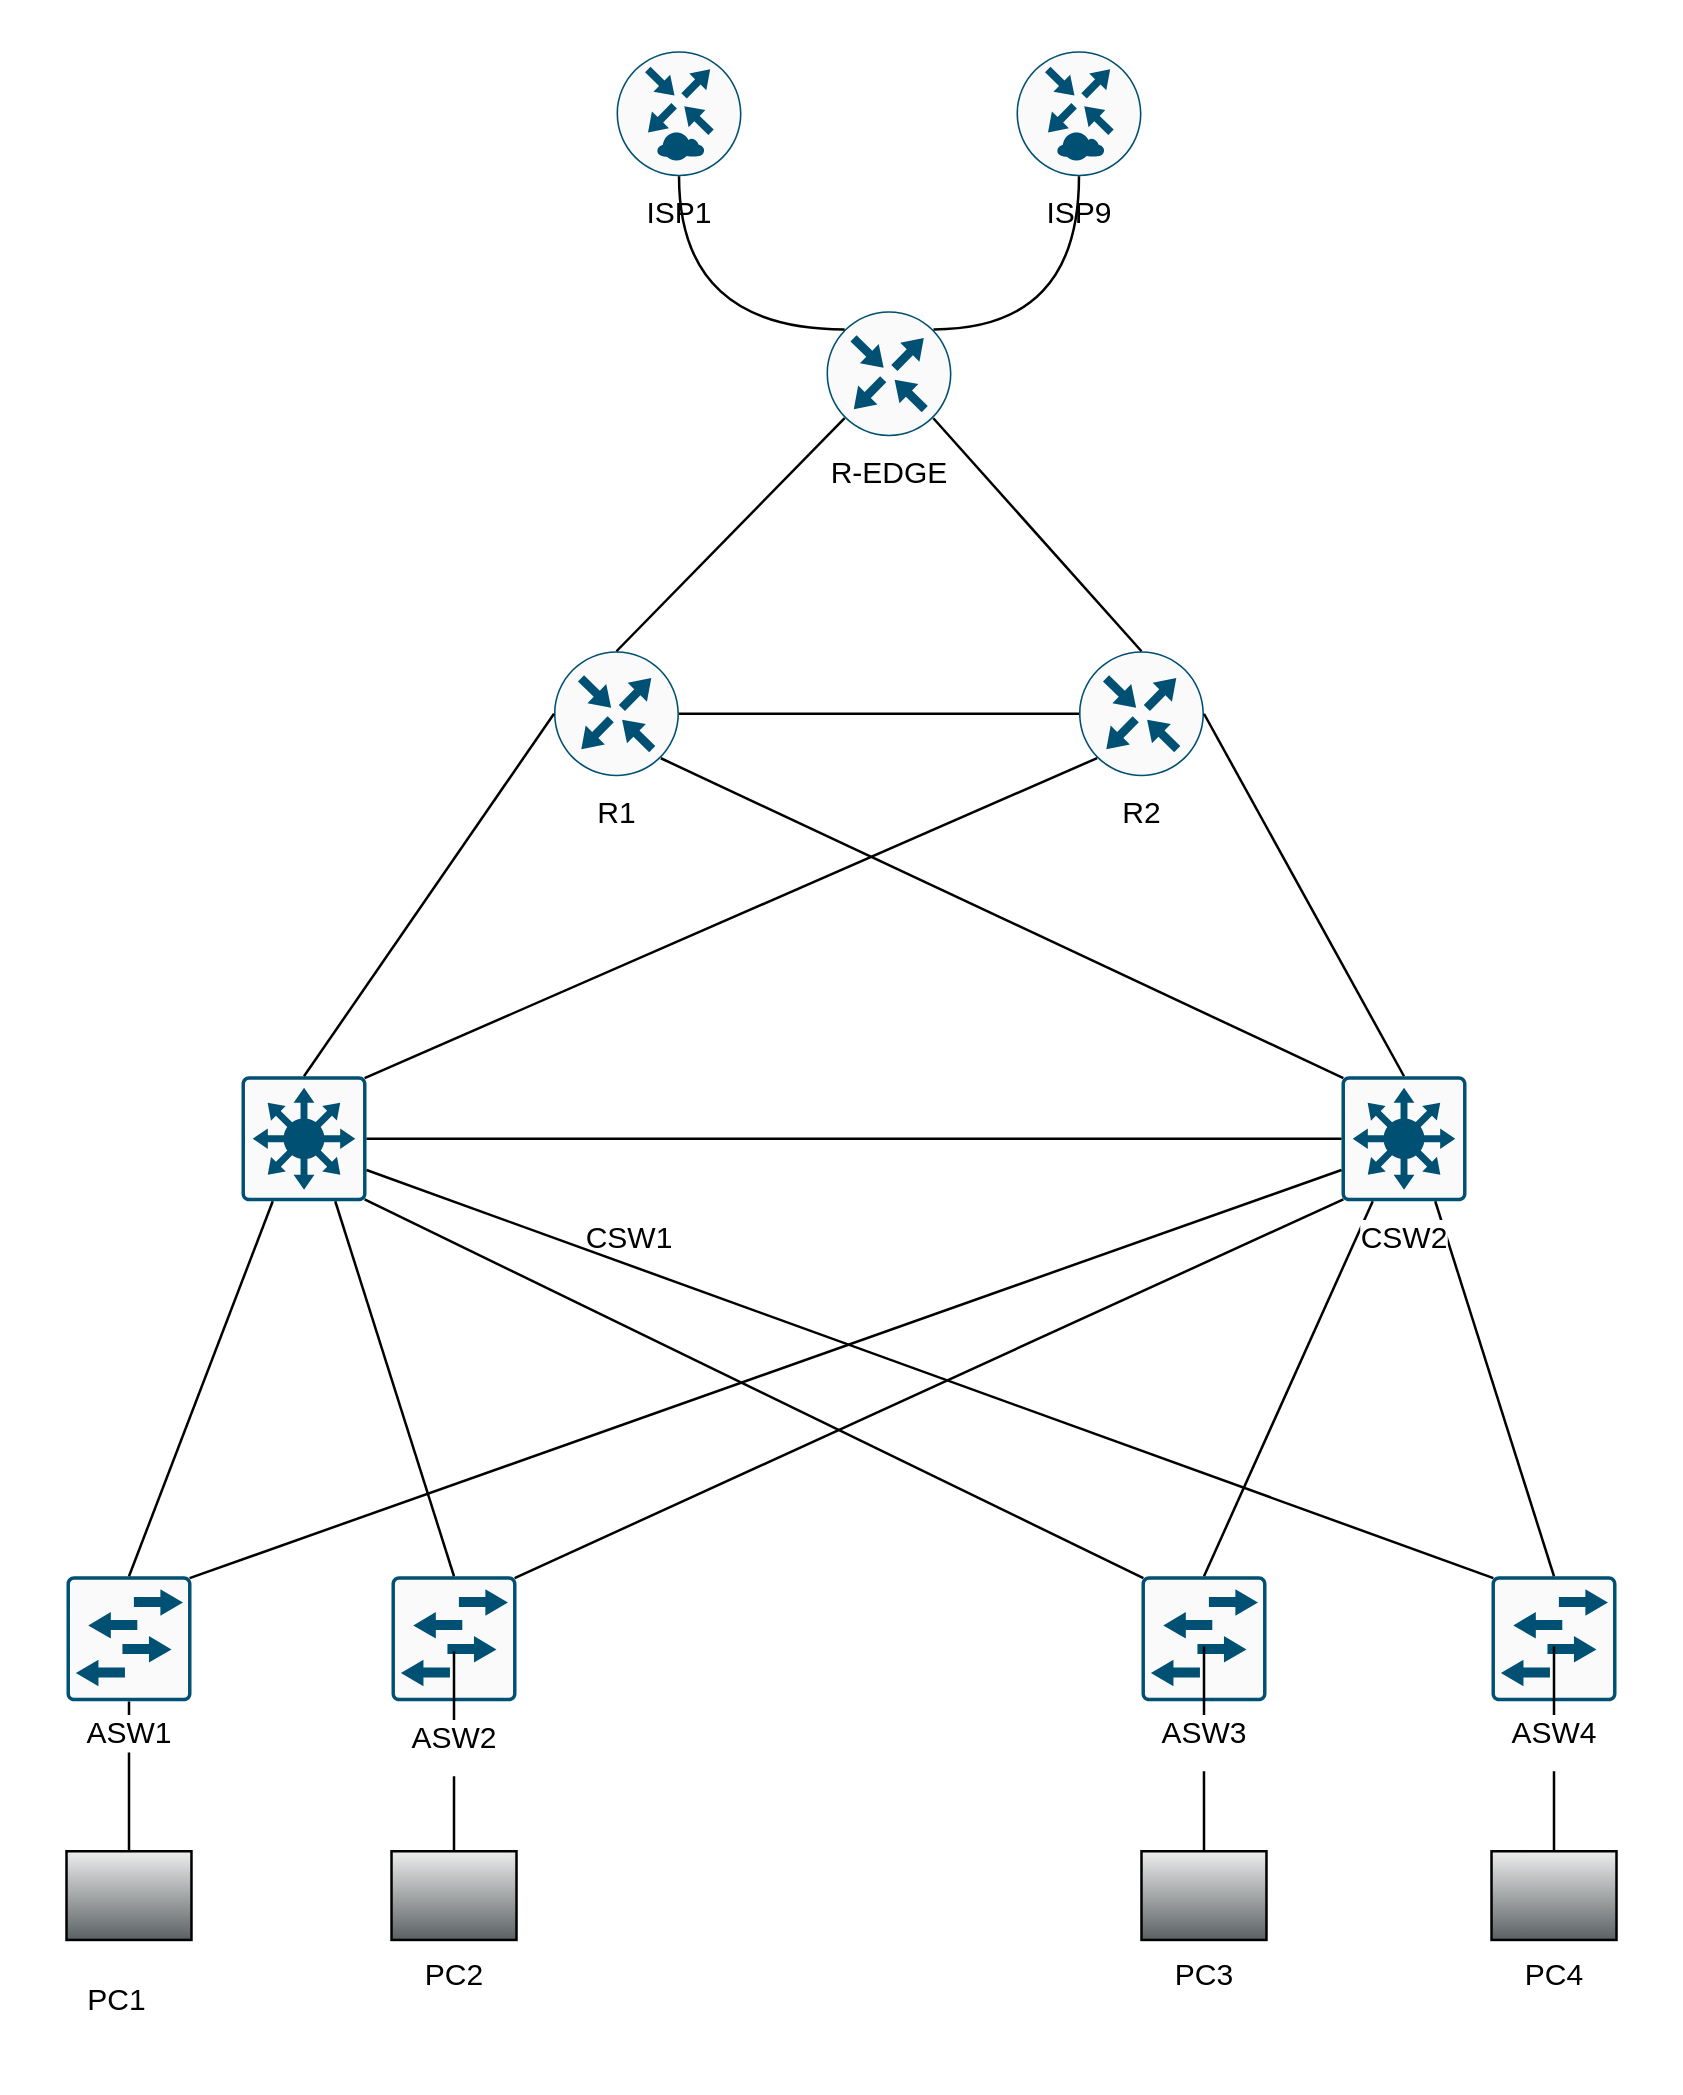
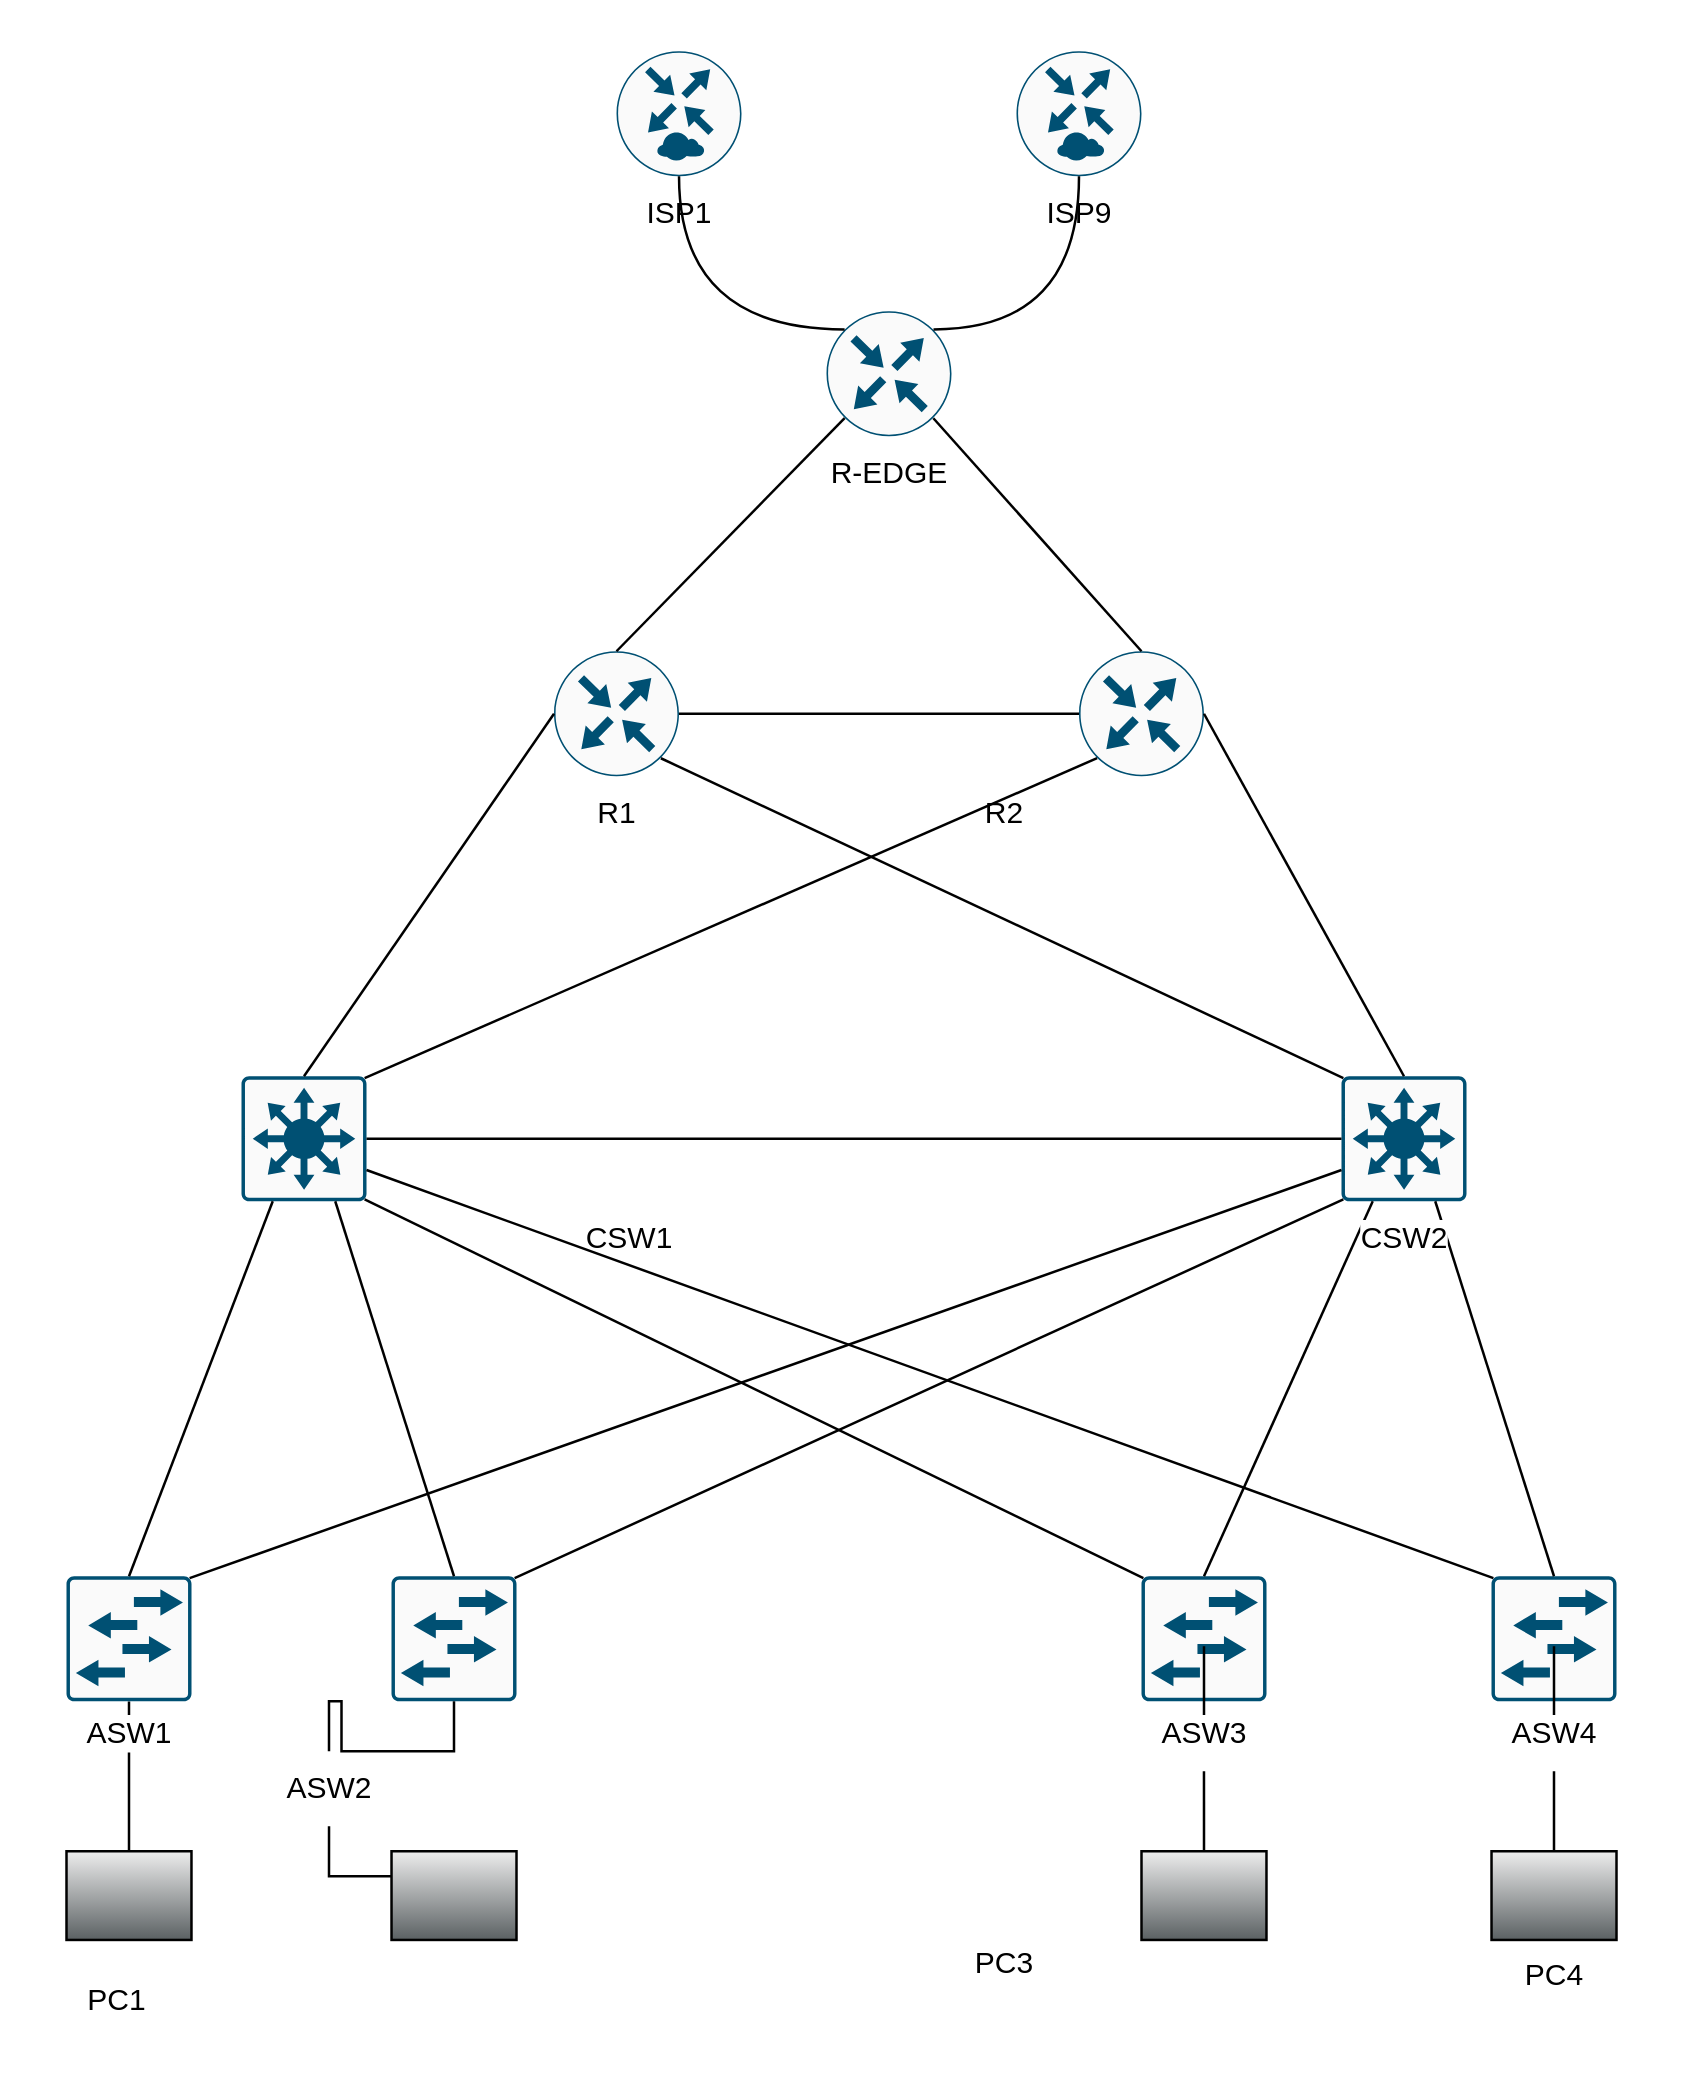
(1141, 814) -> (1004, 814)
(454, 1739) -> (329, 1789)
(454, 1977) -> none
(1204, 1977) -> (1004, 1965)
